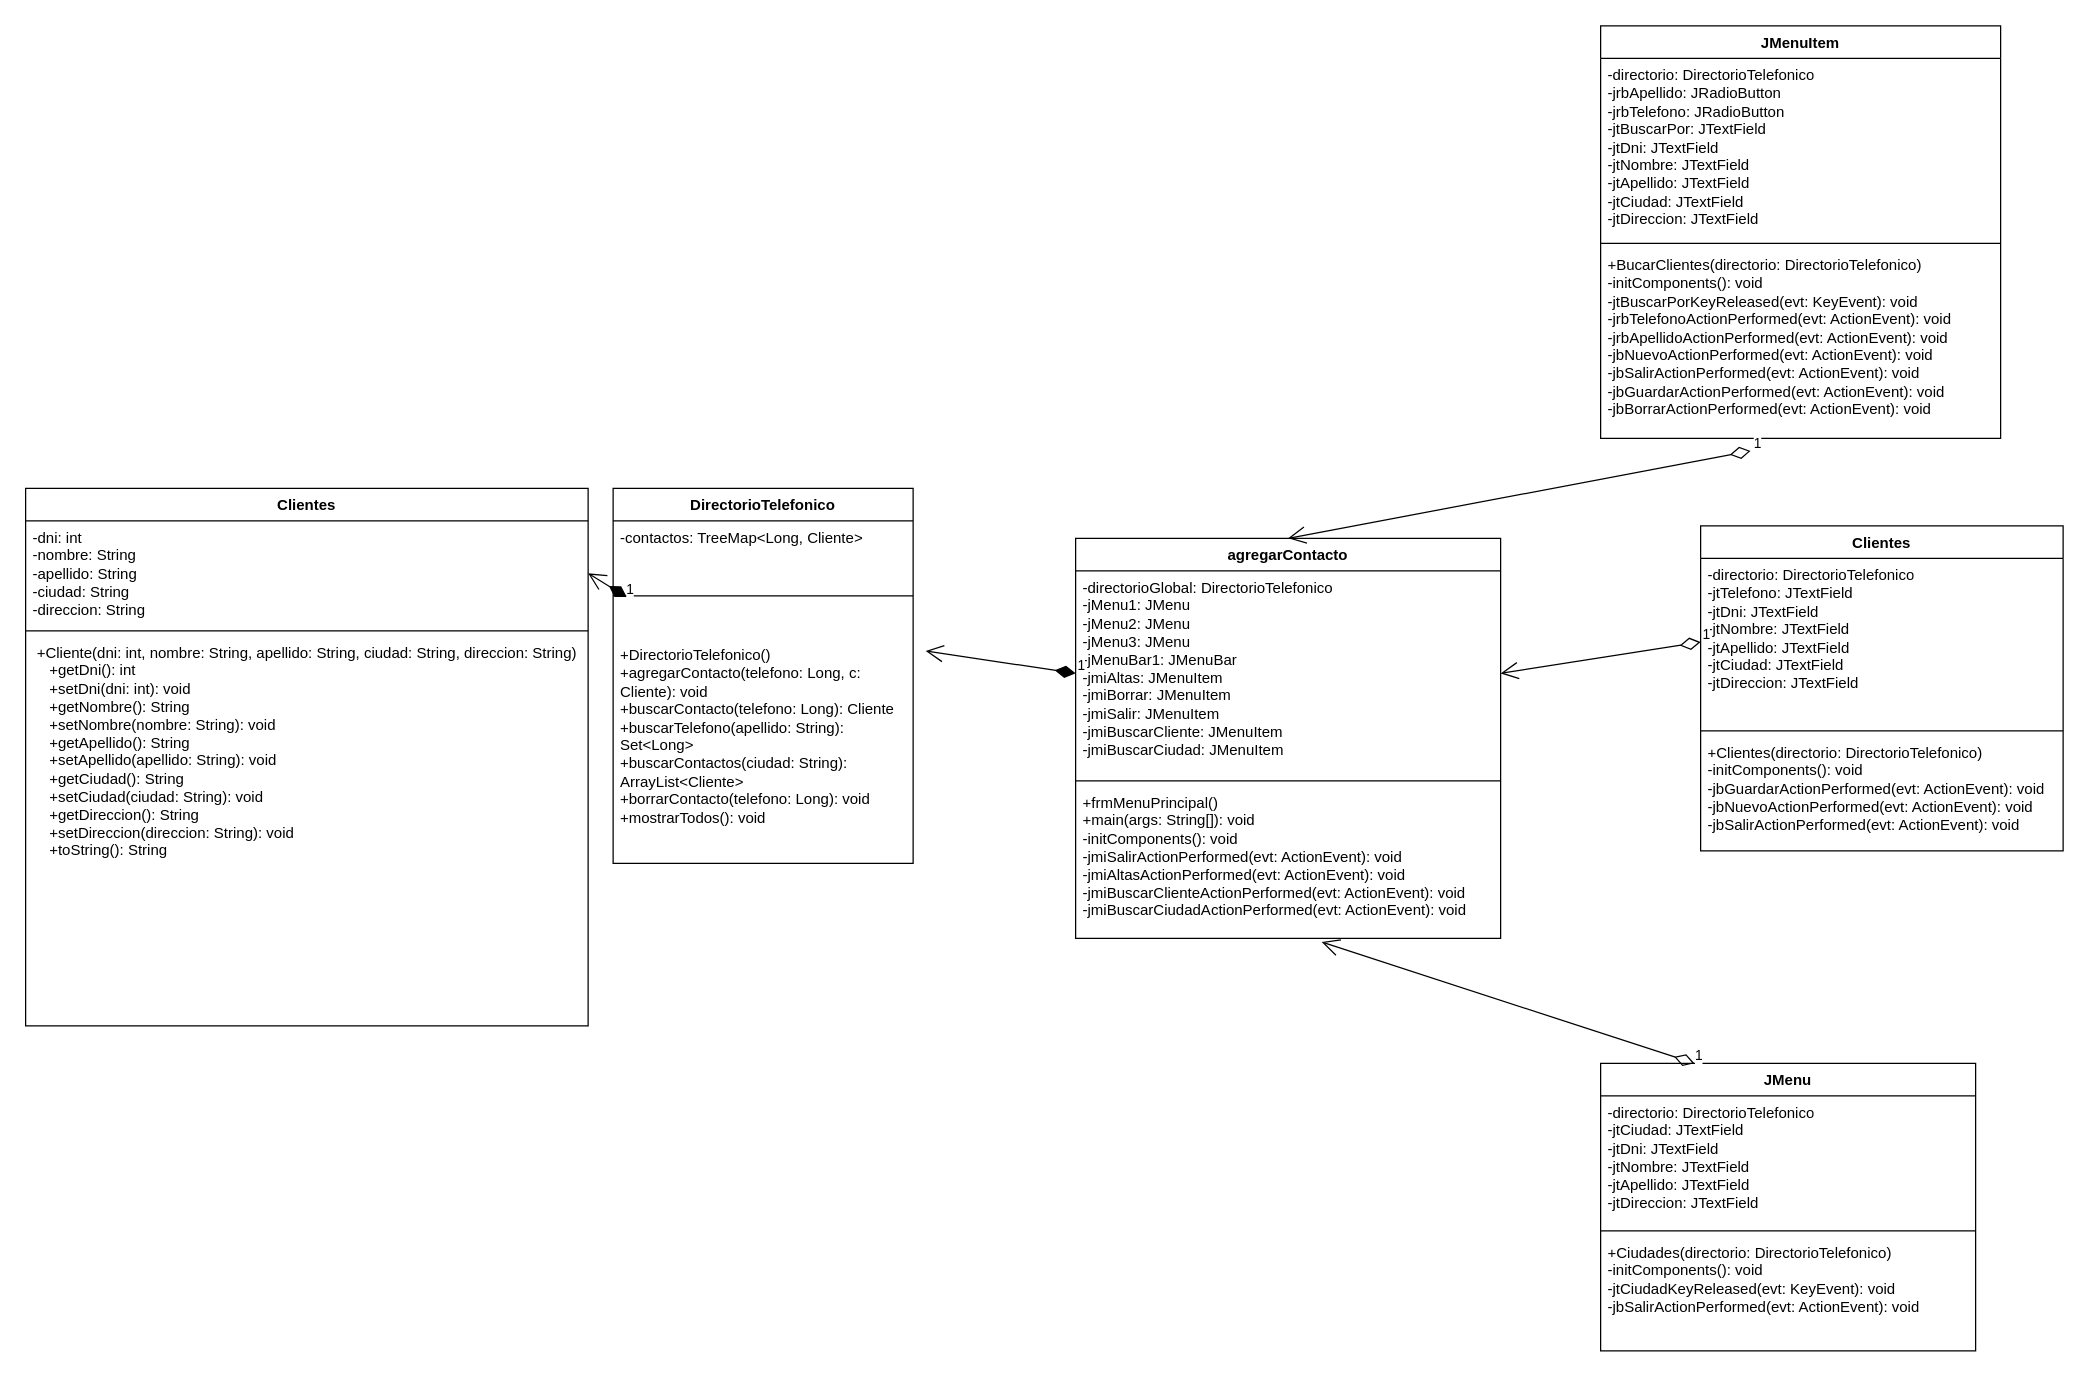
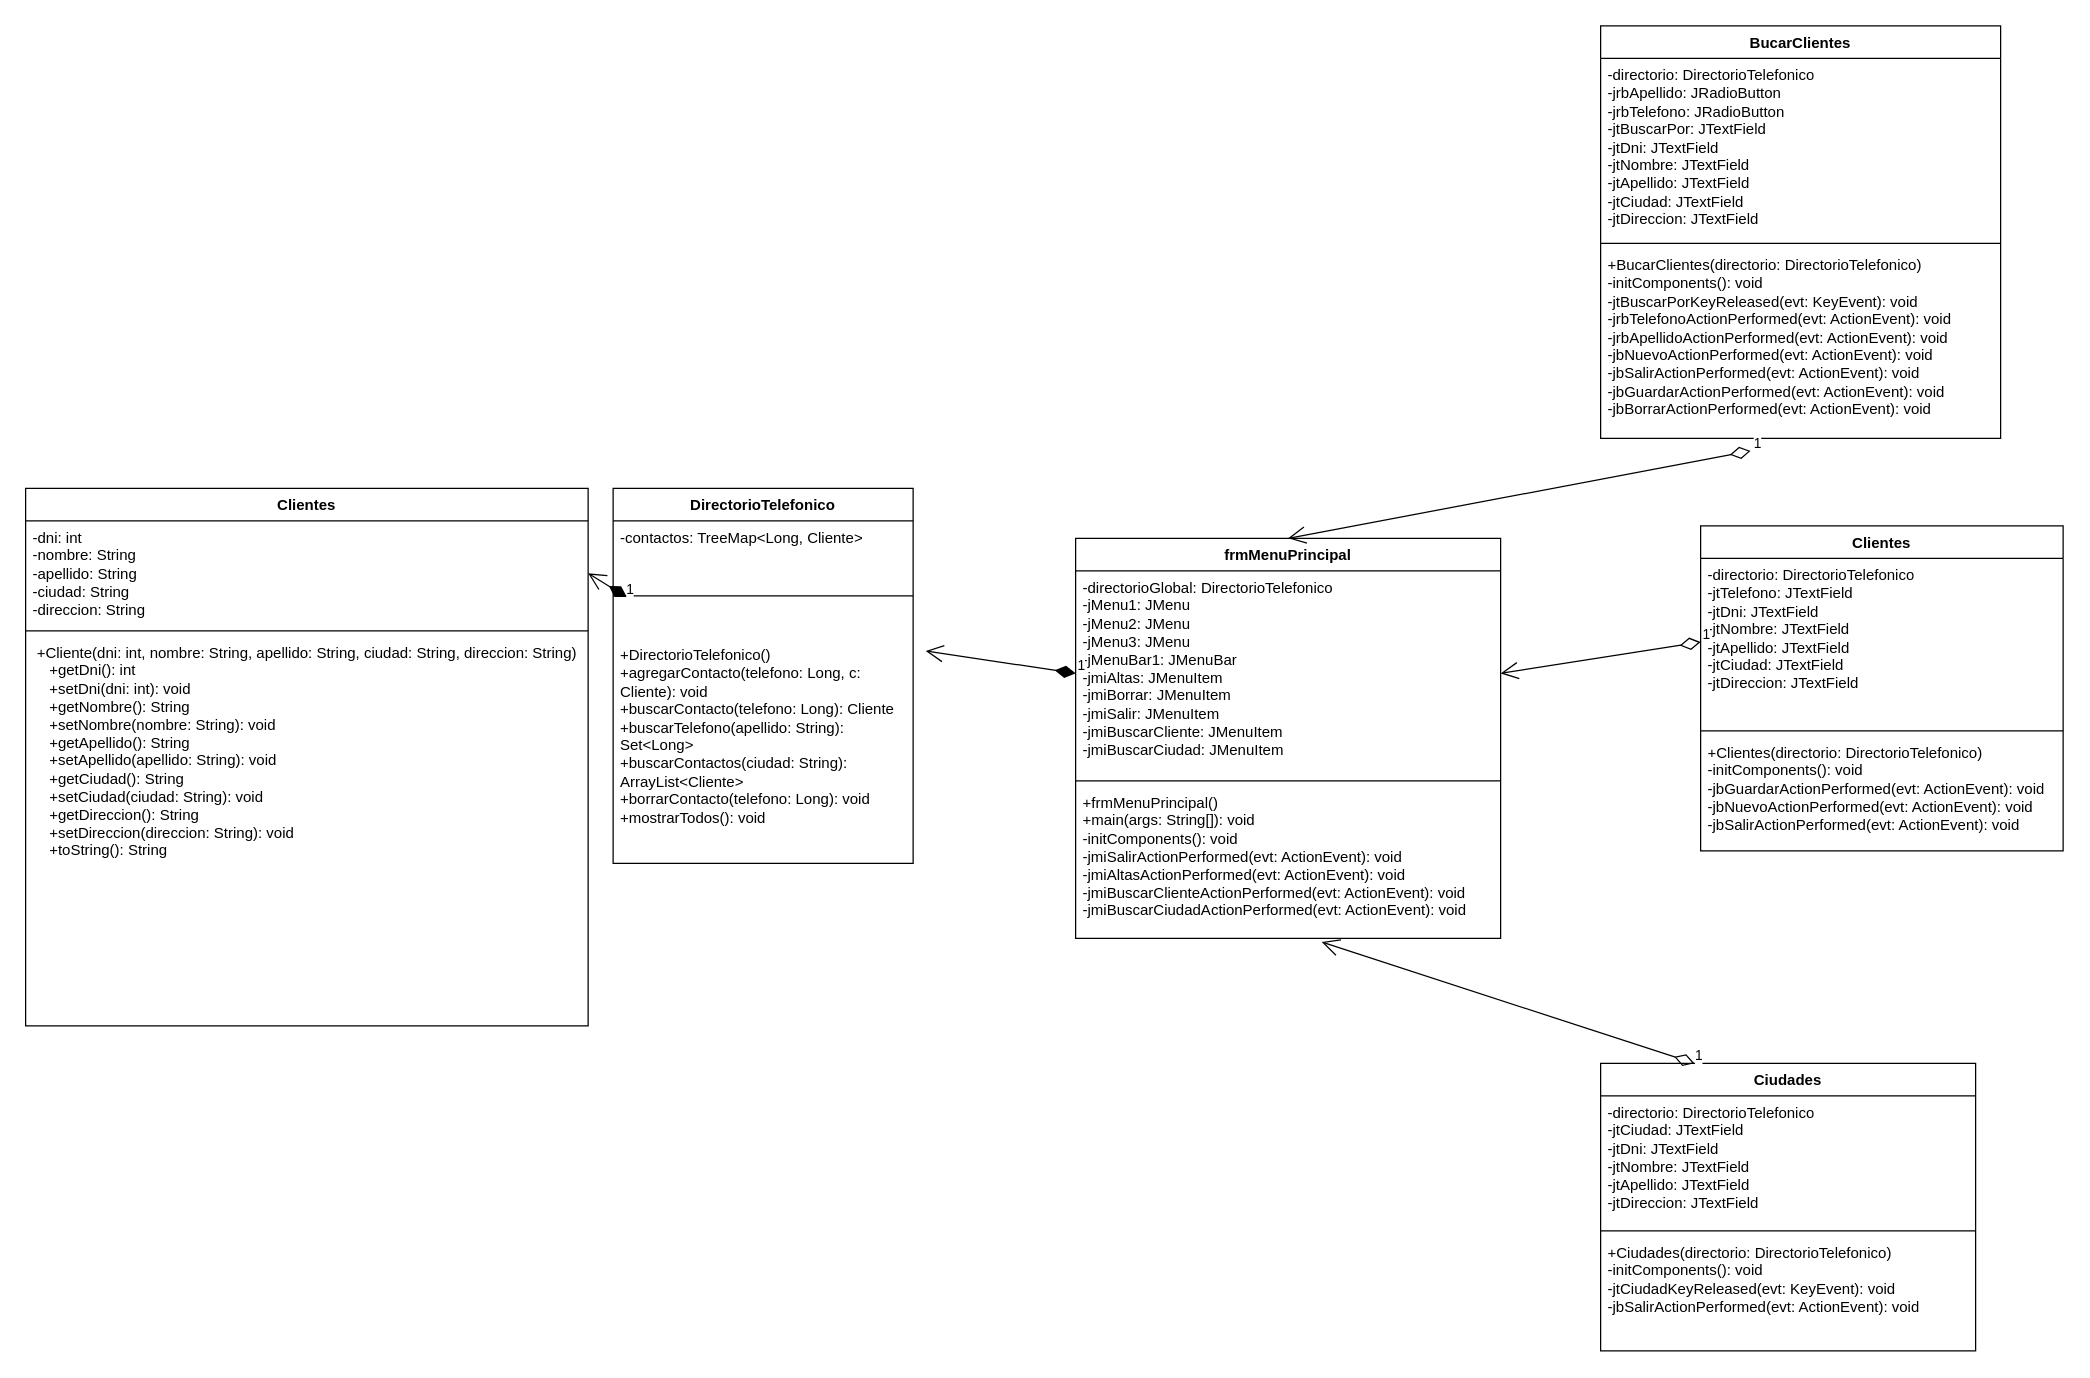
(1801, 43) -> (1801, 43)
(1288, 556) -> (1288, 556)
(1788, 1081) -> (1788, 1081)
